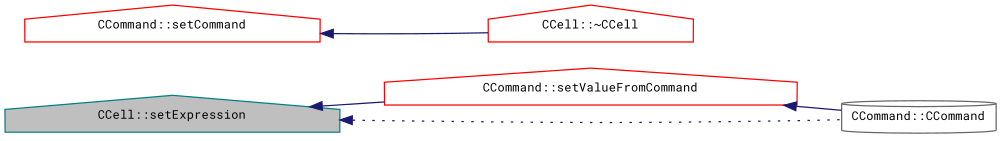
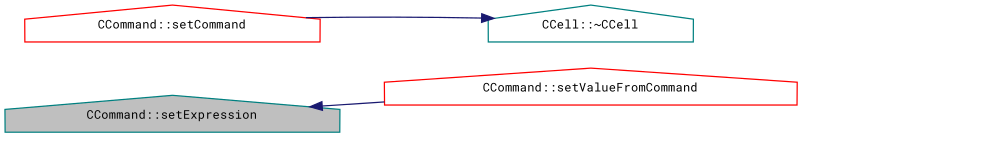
(591, 25) -> (591, 25)
(411, 34) -> (394, 17)
(172, 116) -> (172, 116)
(919, 117) -> none
